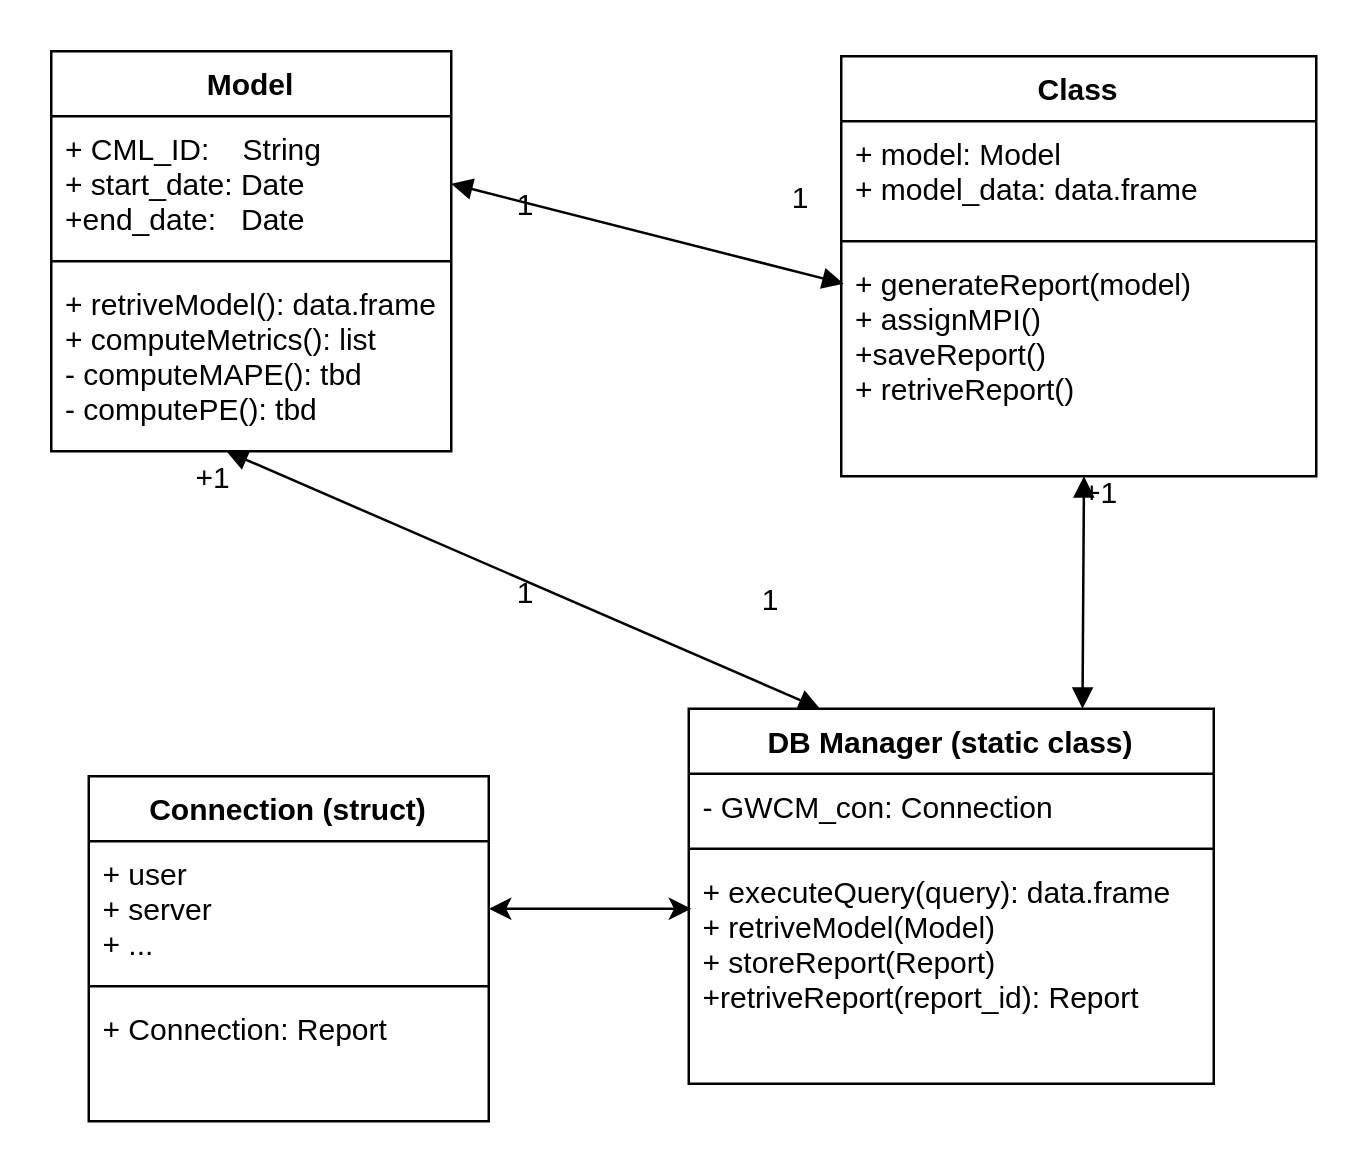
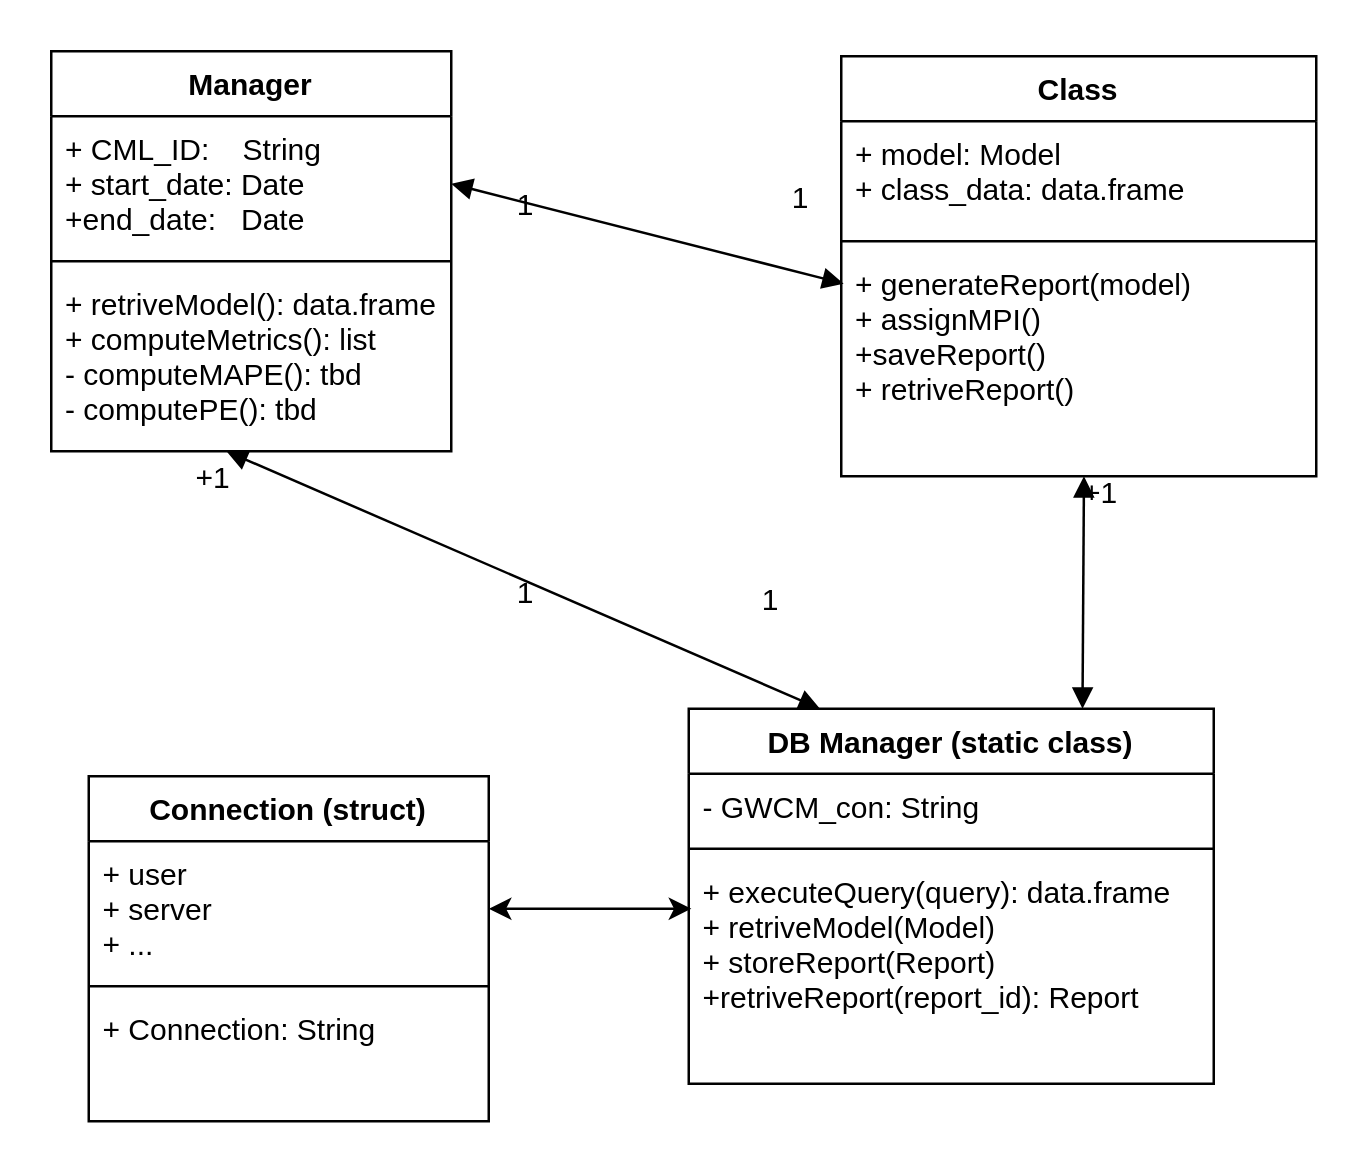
(250, 85) -> (250, 85)
(953, 155) -> (953, 155)
(872, 808) -> (838, 808)
(255, 1030) -> (251, 1030)
